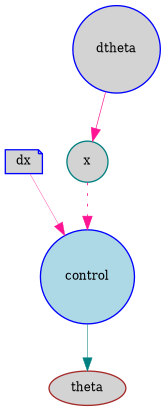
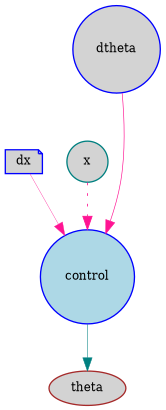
(101, 110) -> (123, 158)
